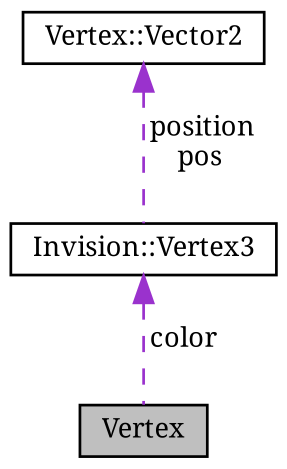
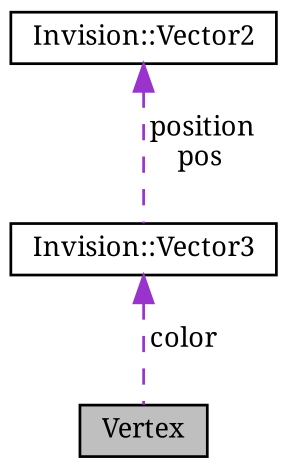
(144, 38) -> (144, 38)
(144, 249) -> (144, 249)
